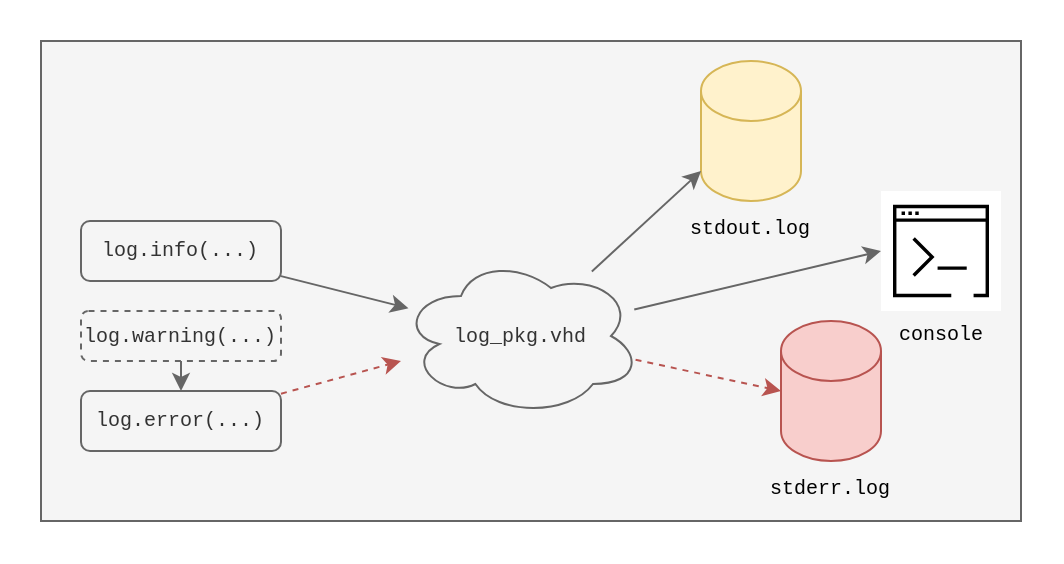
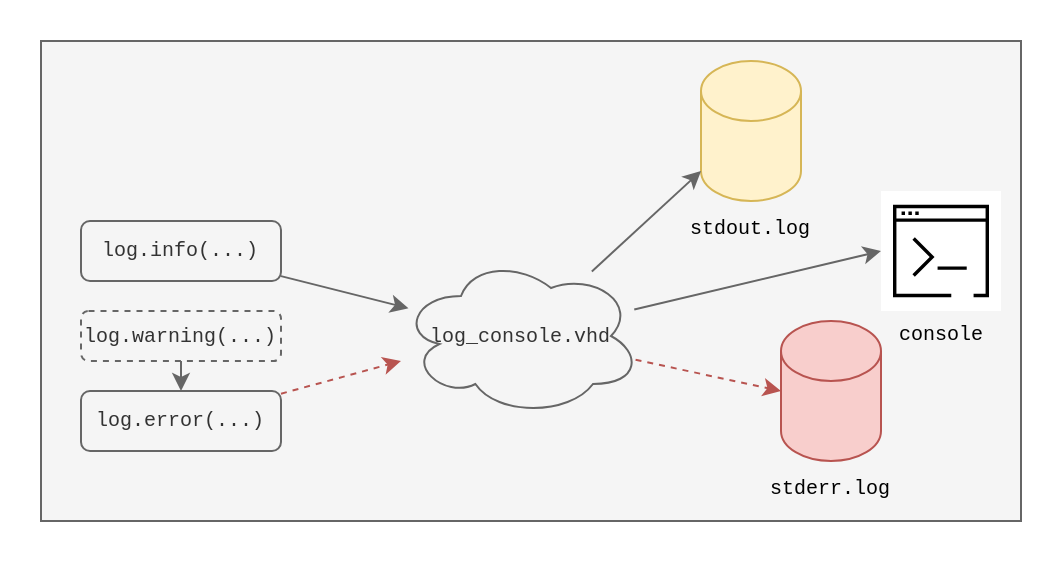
(521, 337) -> (521, 337)
